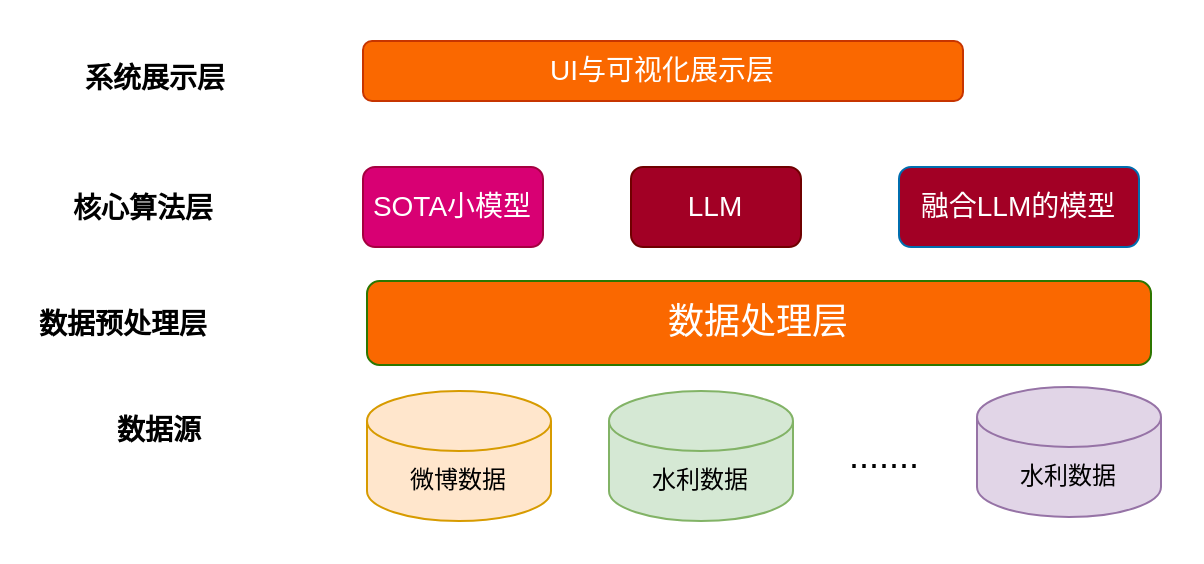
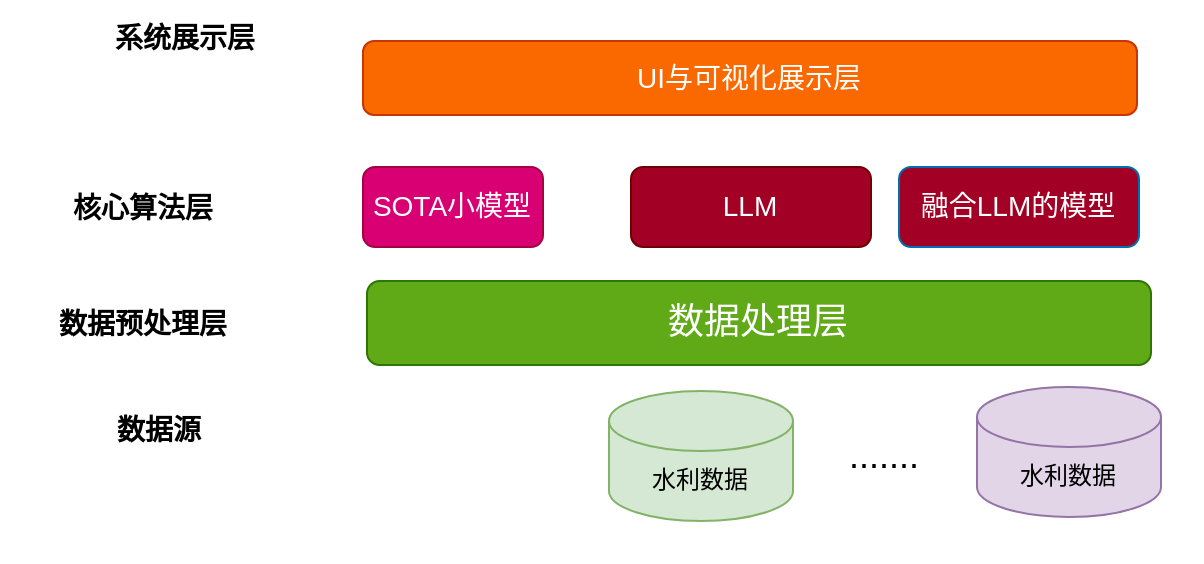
(663, 71) -> (750, 78)
(155, 79) -> (185, 39)
(716, 207) -> (751, 207)
(759, 323) -> (759, 323)
(123, 324) -> (143, 324)
(459, 456) -> none
